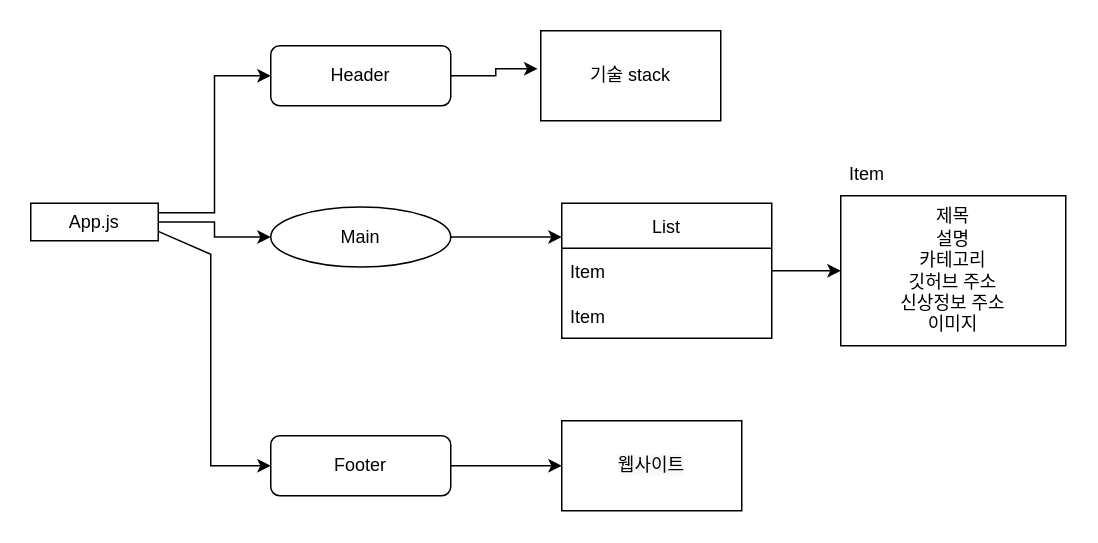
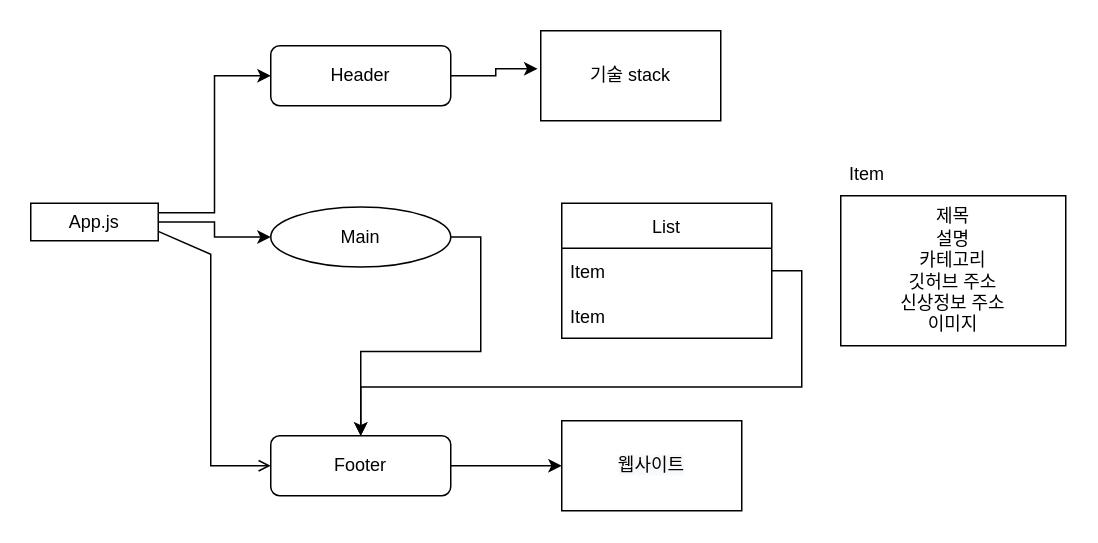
(515, 237) -> (464, 351)
(815, 271) -> (642, 387)
(259, 466) -> (261, 466)
